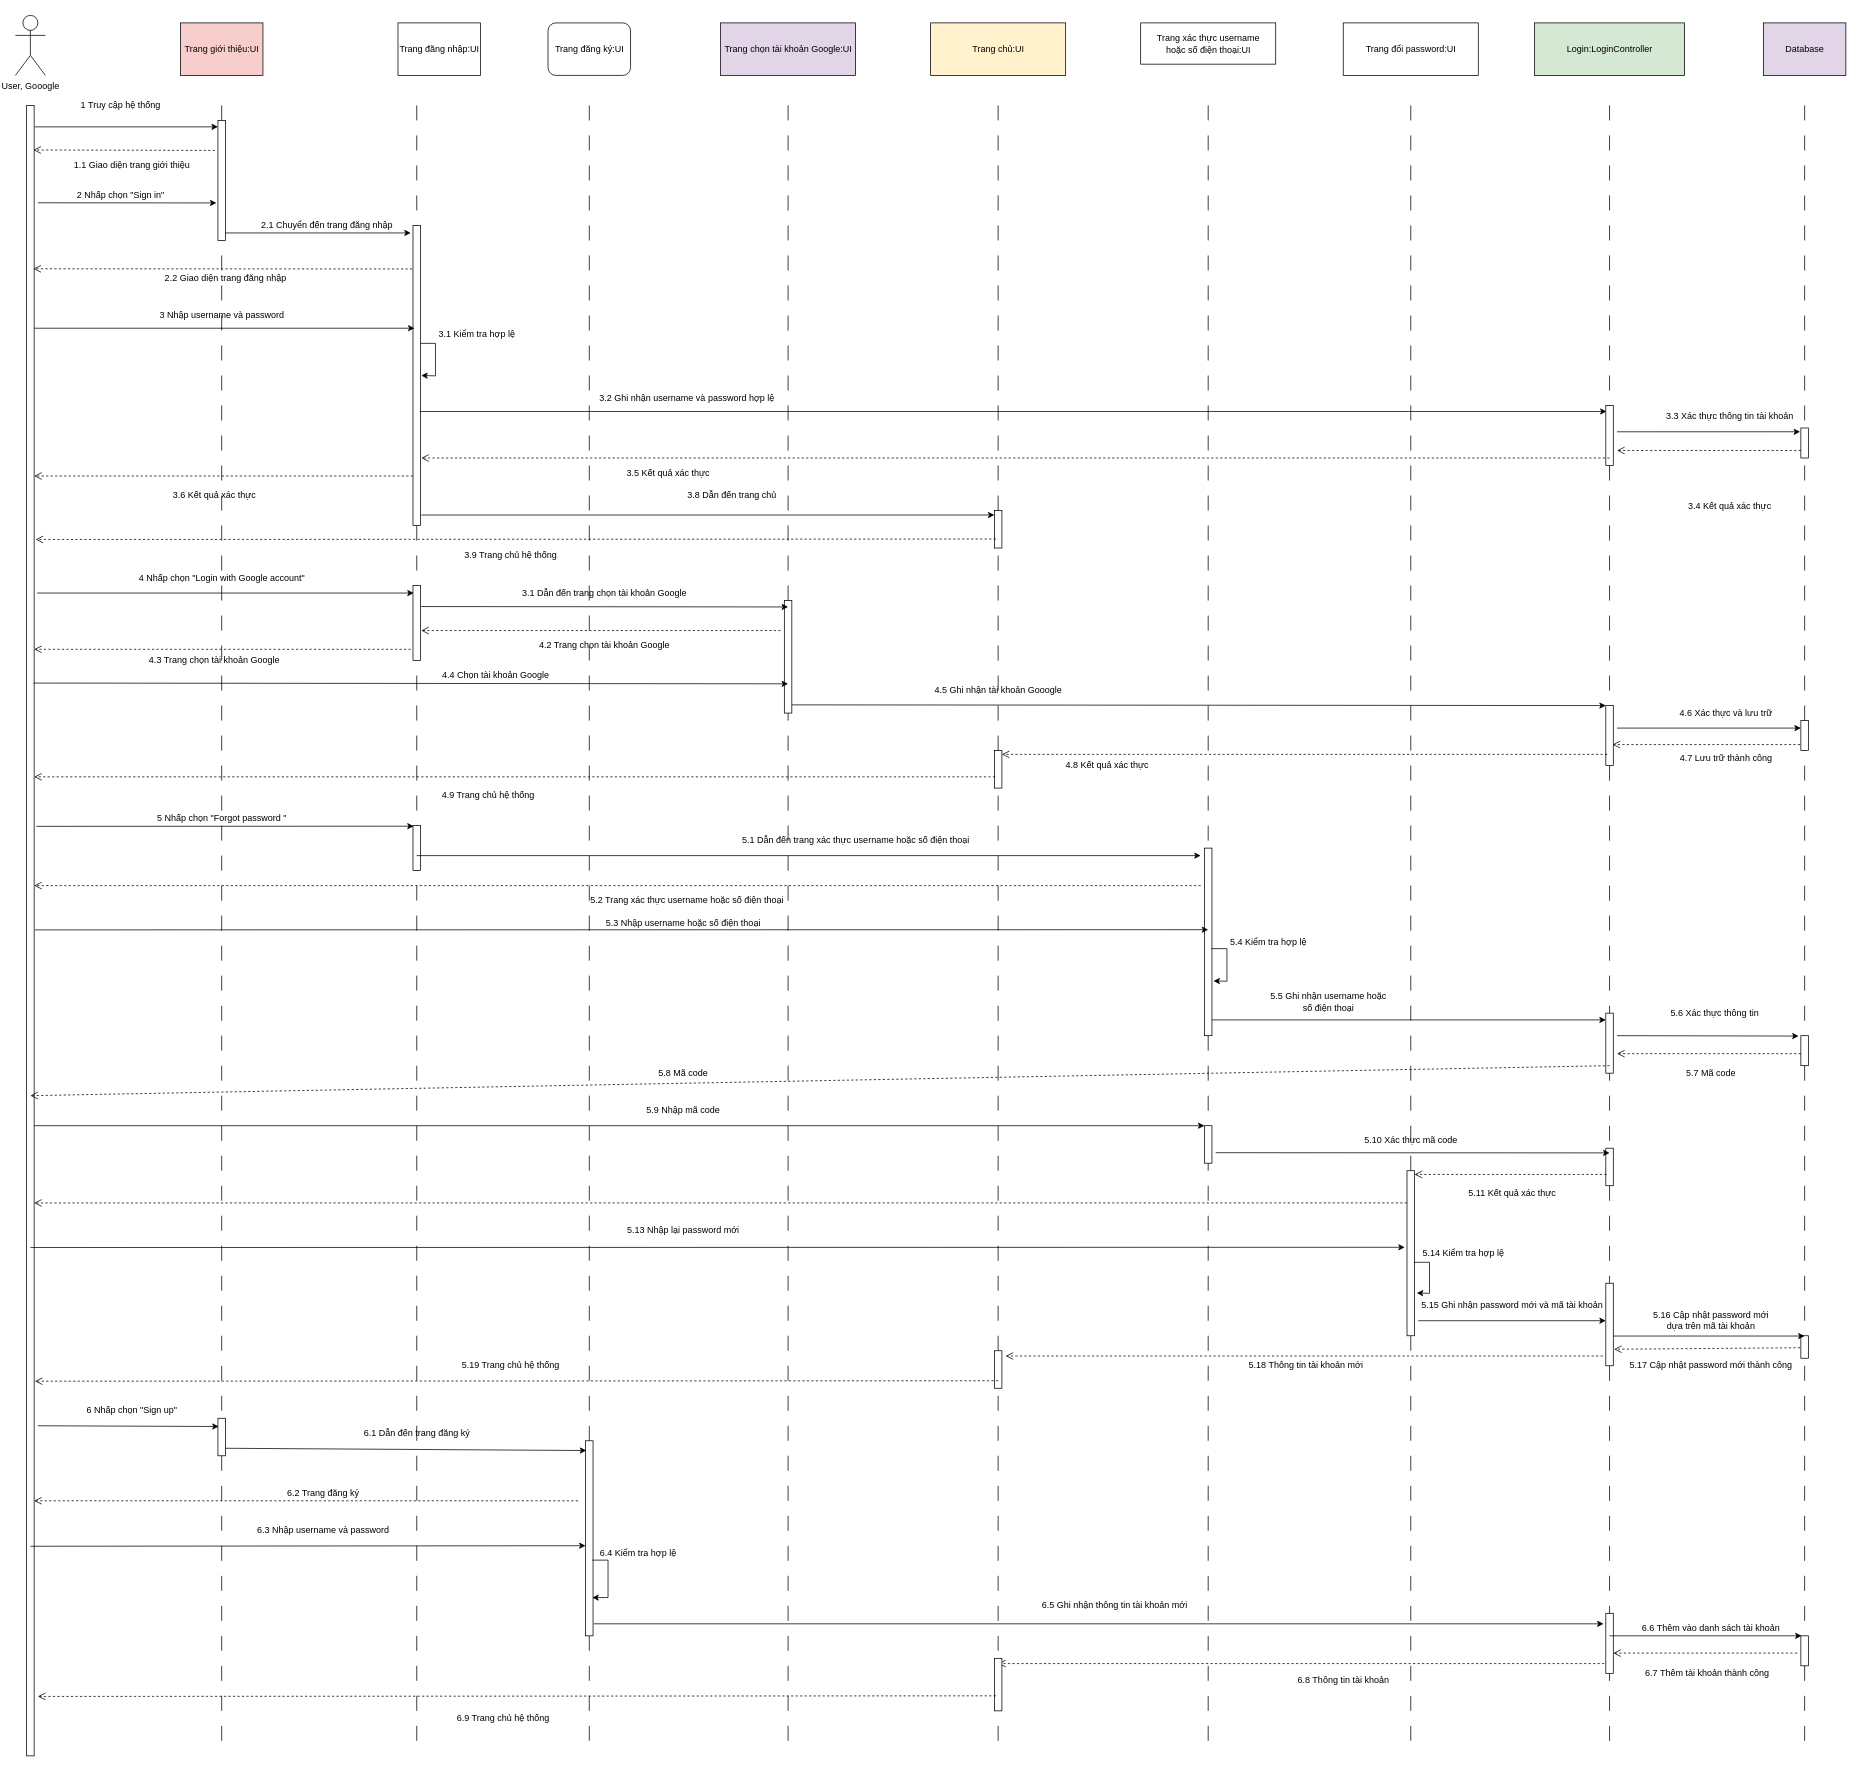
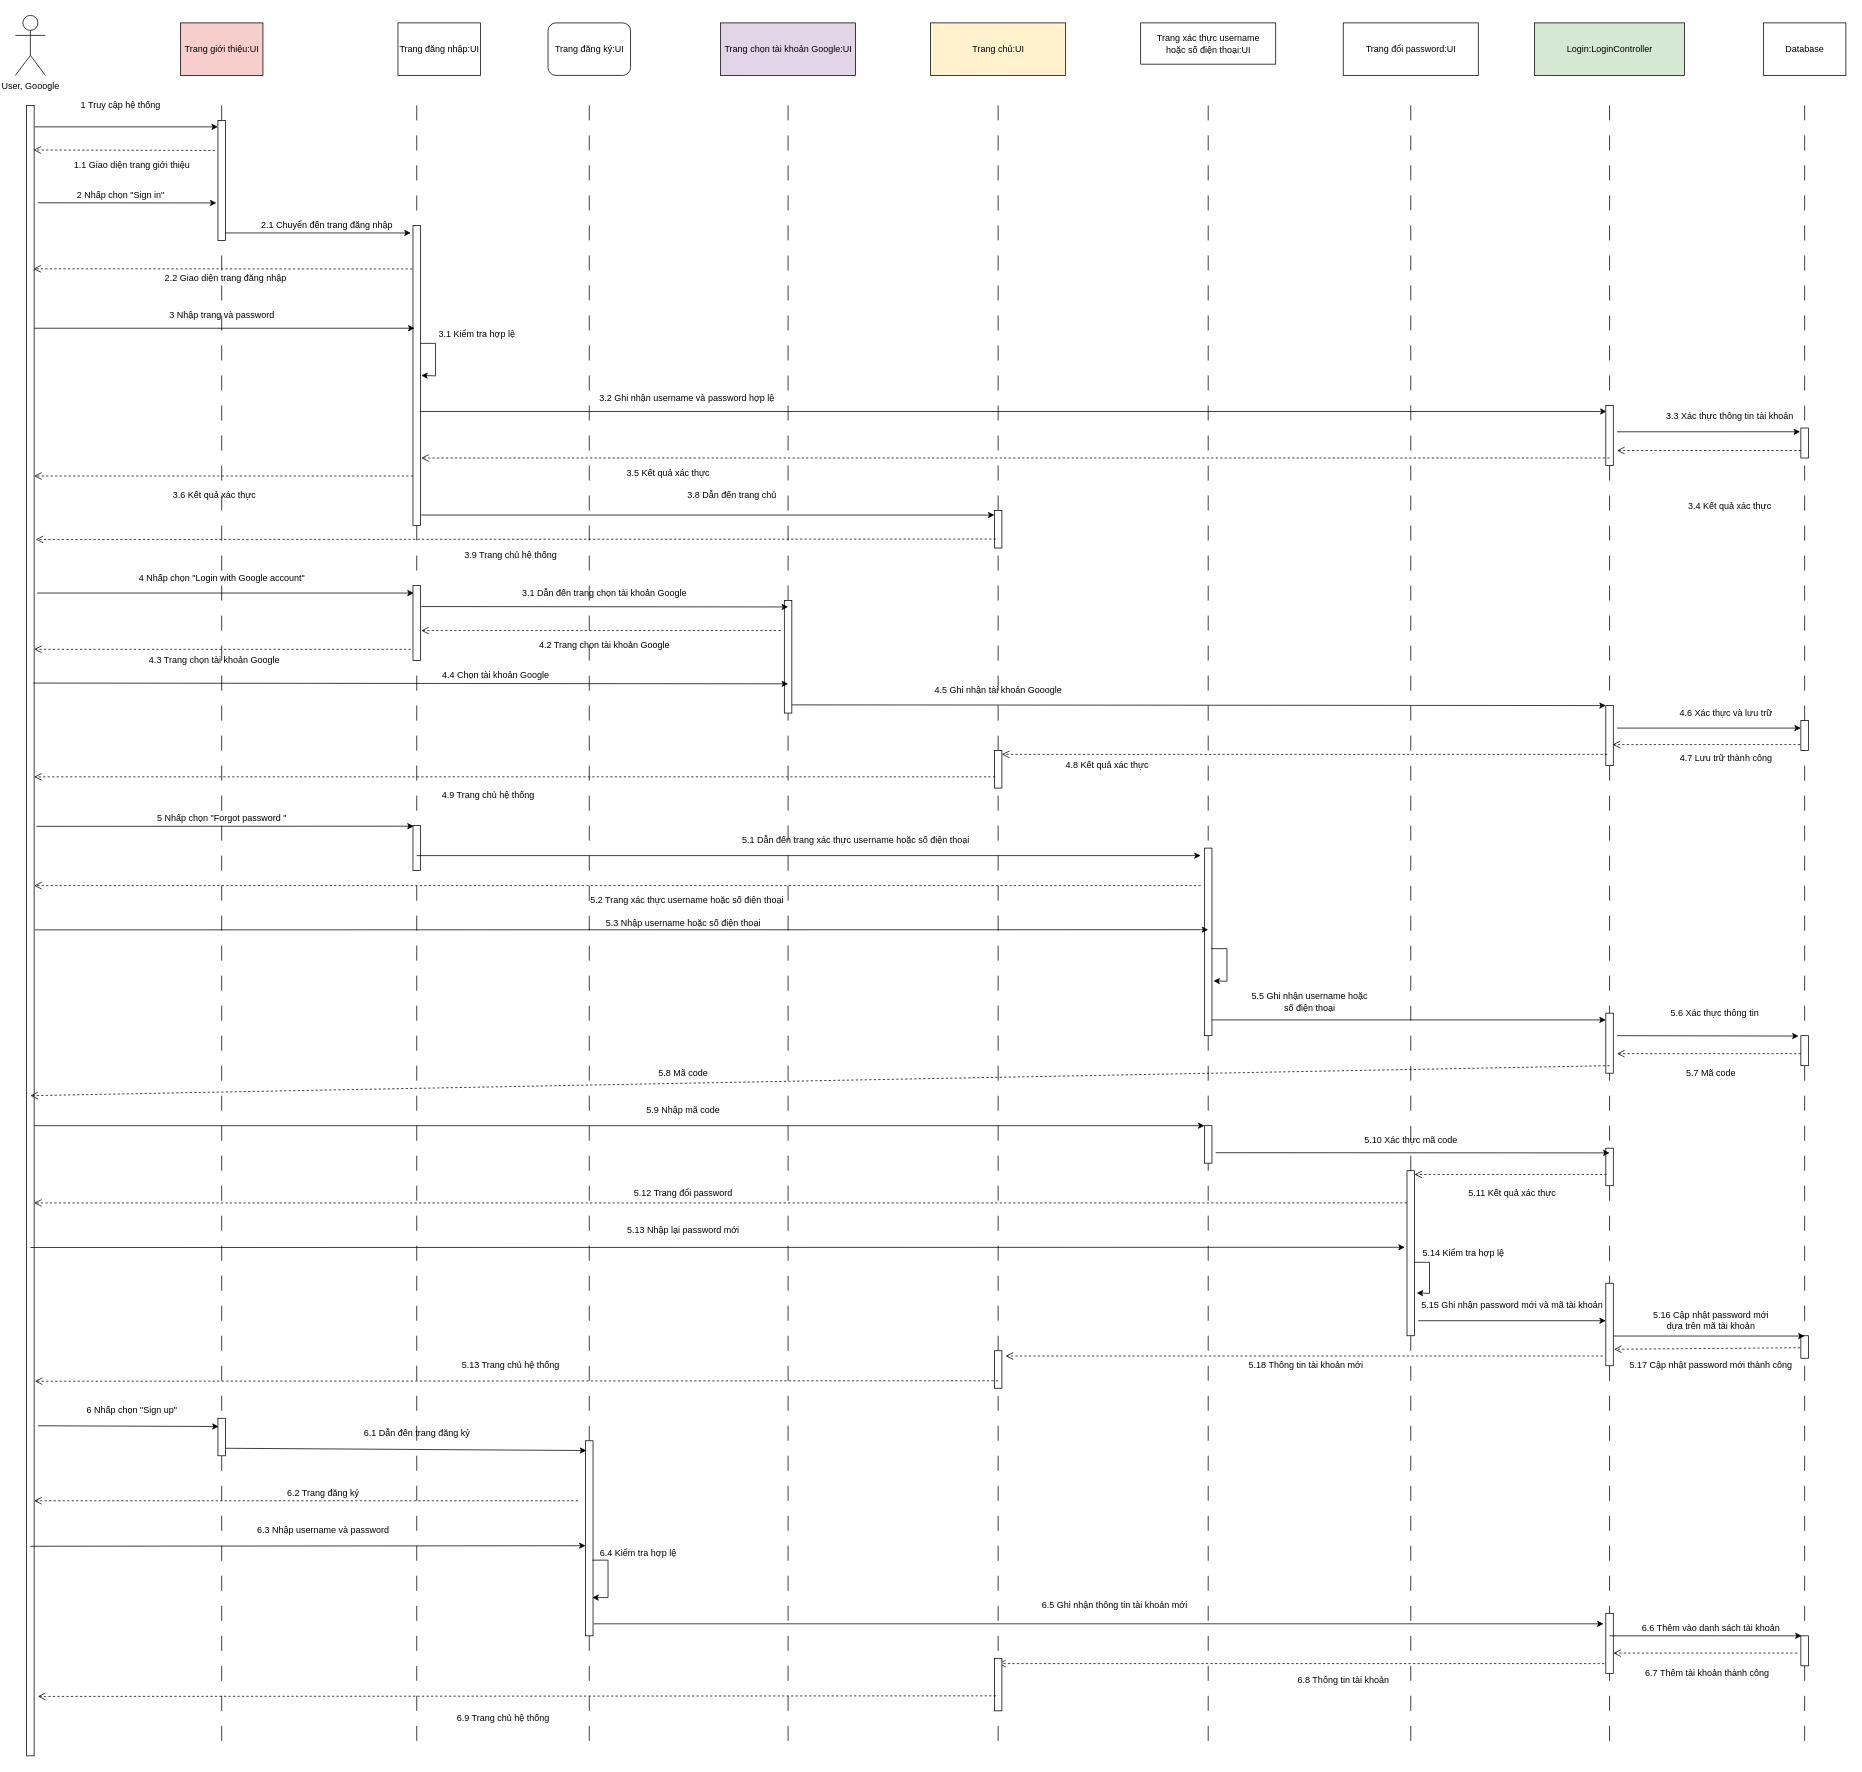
(1804, 49) -> (1804, 49)
(222, 315) -> (222, 315)
(1268, 942) -> none
(1328, 1002) -> (1309, 1002)
none -> (683, 1193)
(511, 1365) -> (511, 1365)
